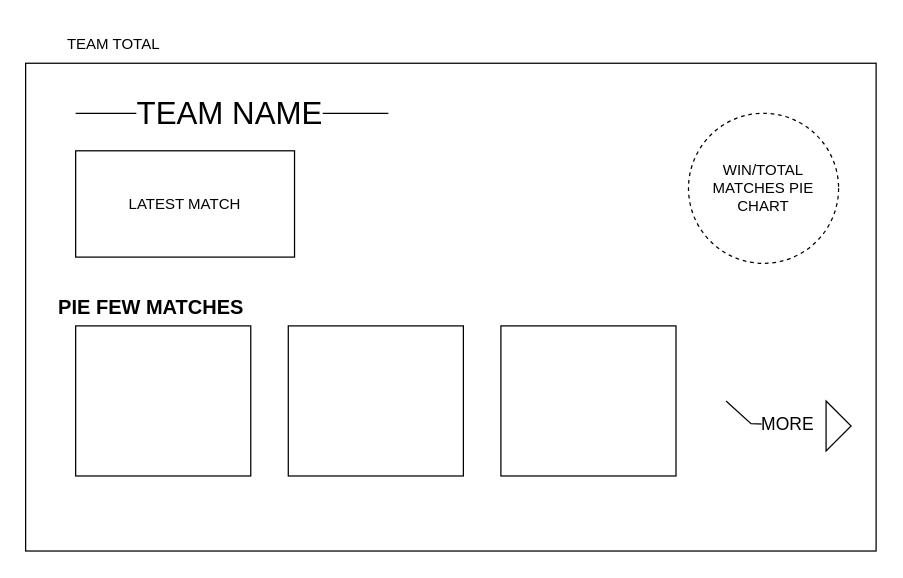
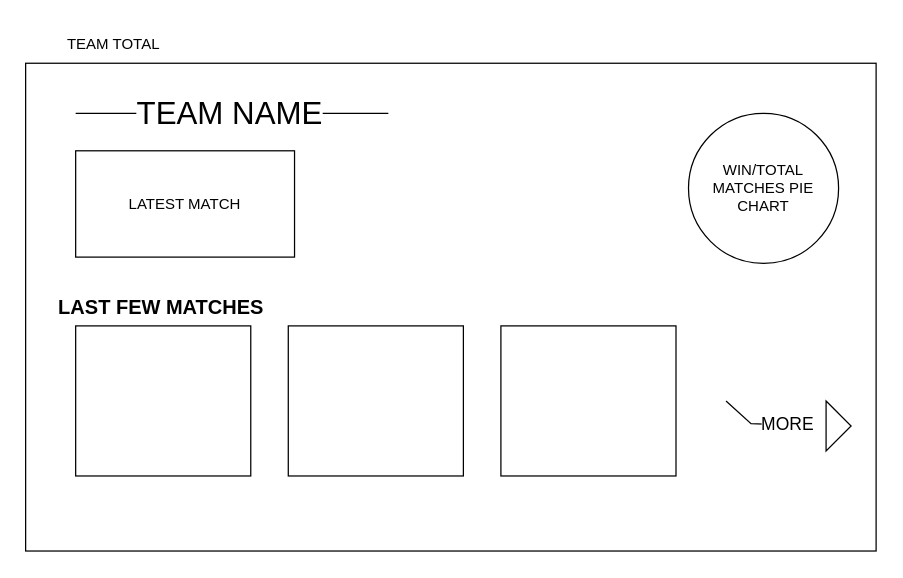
(763, 188) -> (763, 188)
(87, 307) -> (91, 307)
